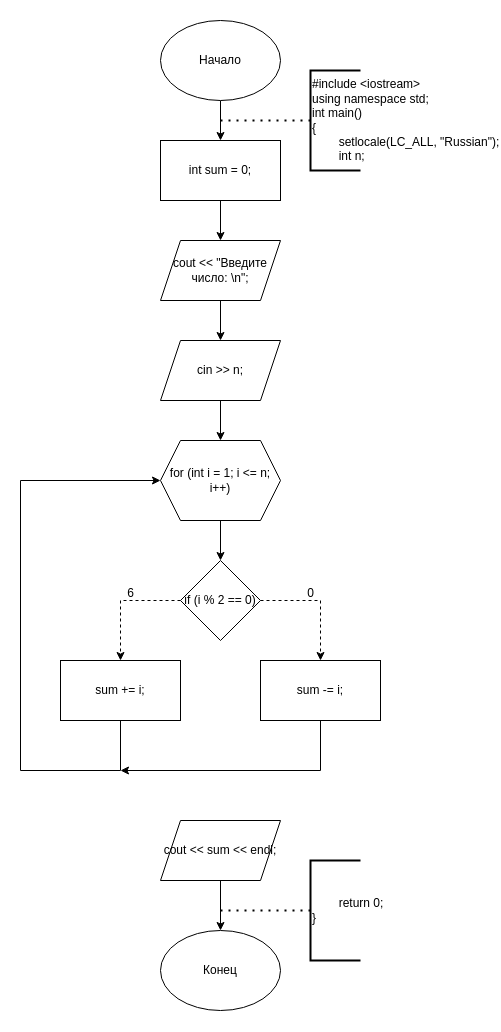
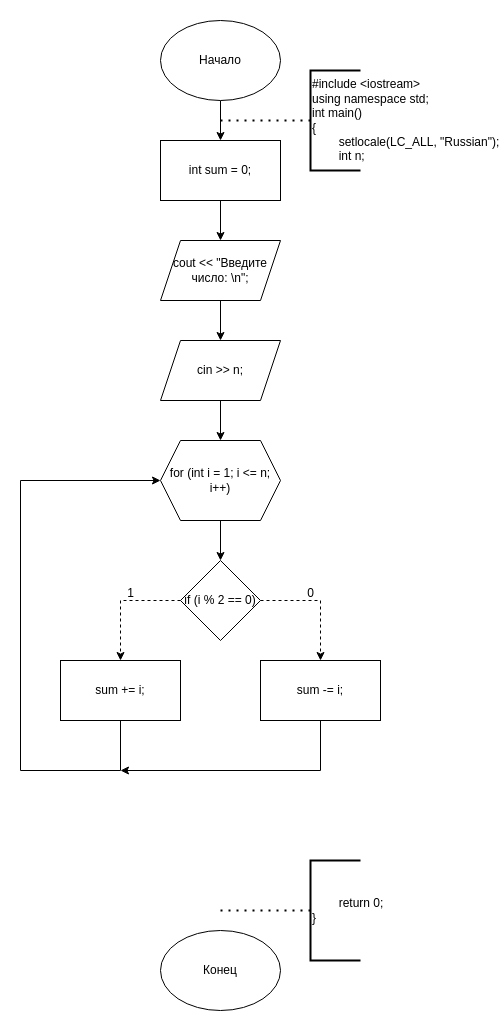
(131, 594) -> (131, 594)
(221, 851) -> none
(221, 902) -> none
